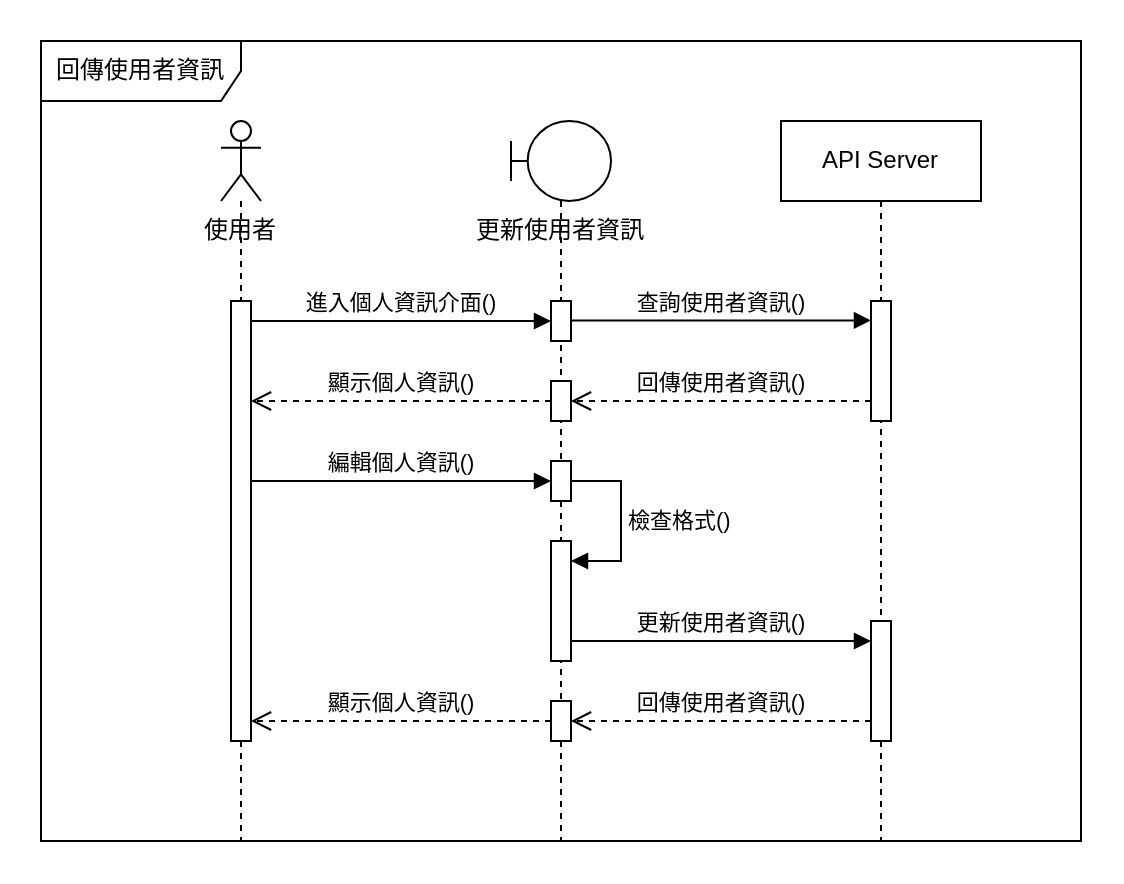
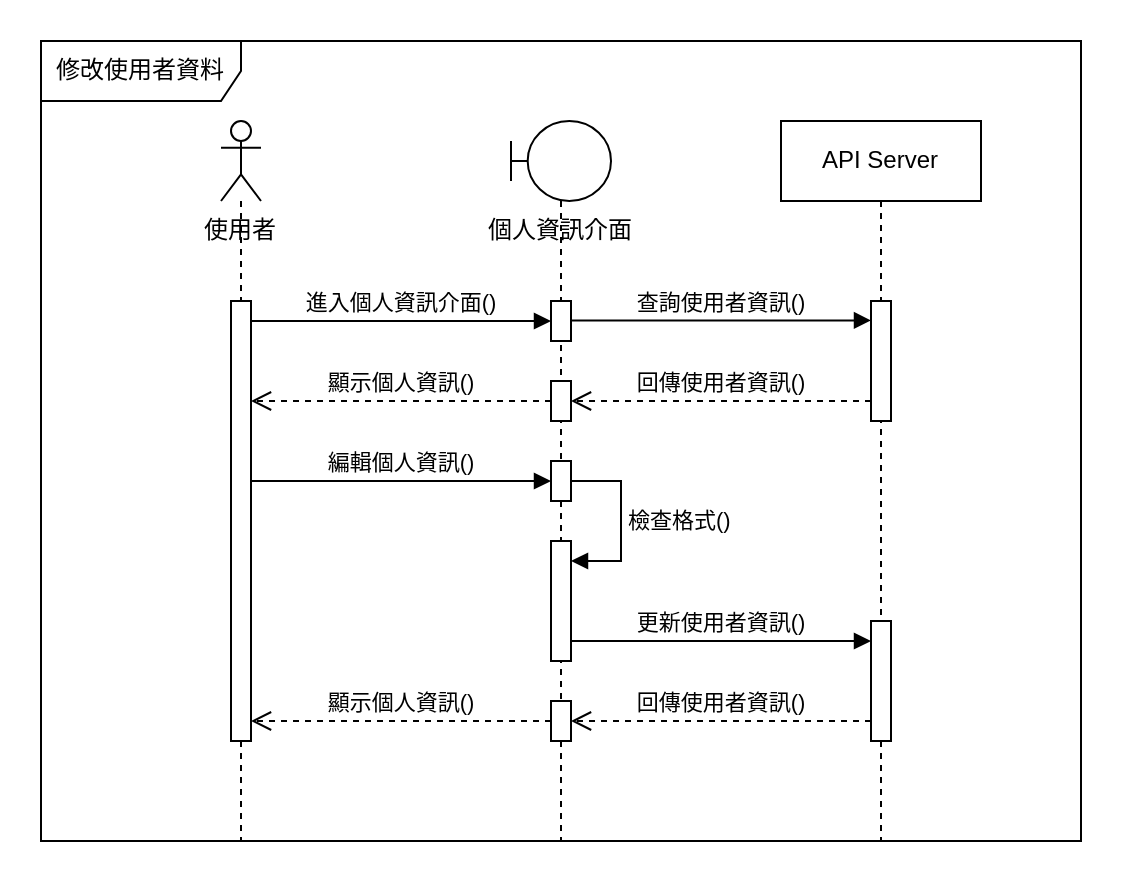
(141, 71) -> (141, 71)
(561, 231) -> (561, 231)
